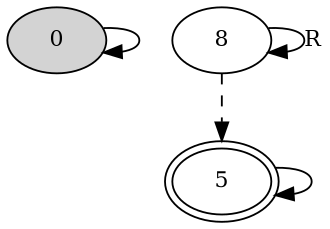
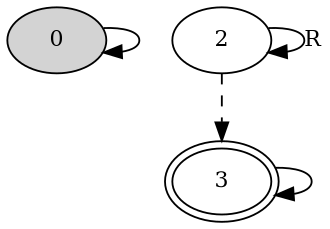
(222, 40) -> (222, 40)
(222, 182) -> (222, 182)
